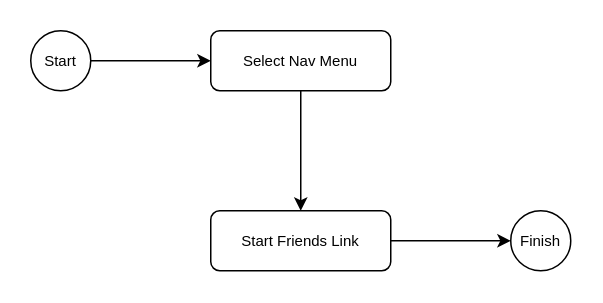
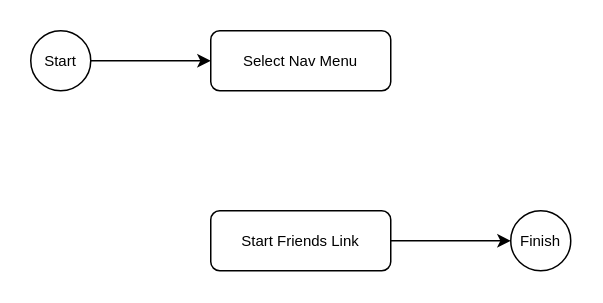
(301, 146) -> none
